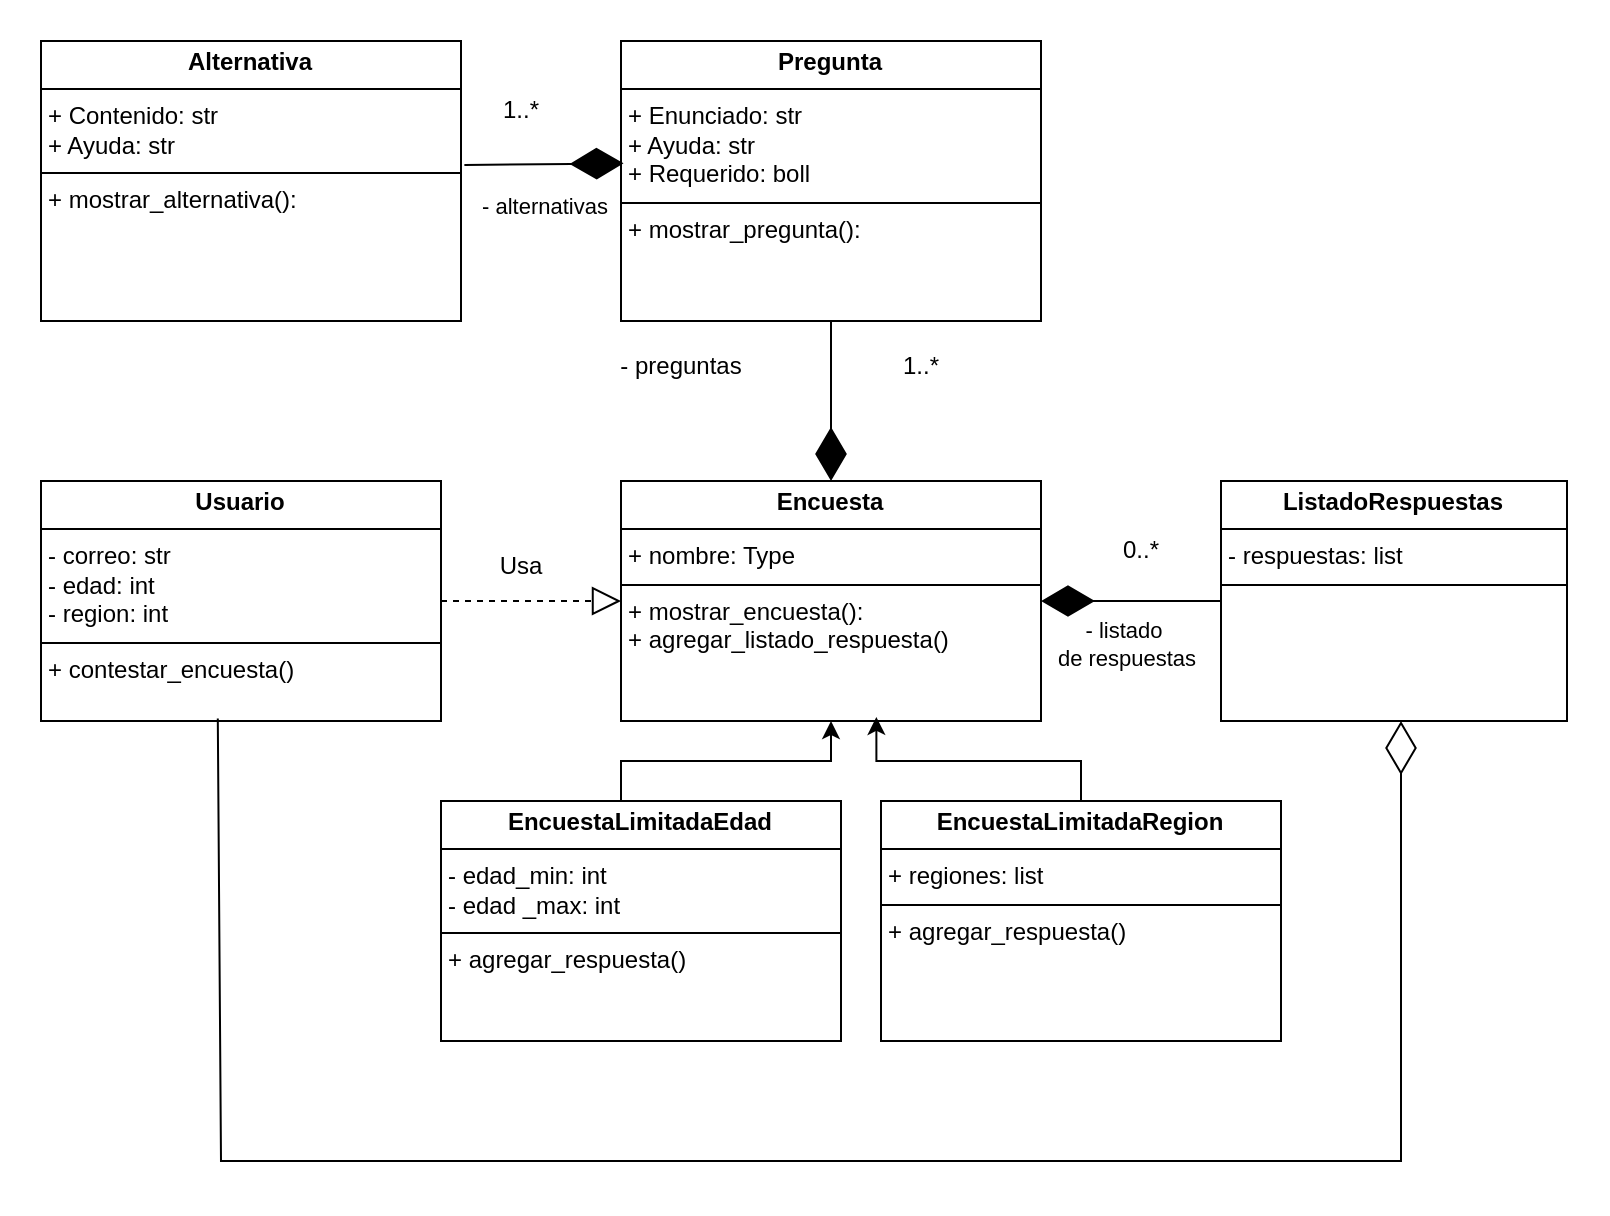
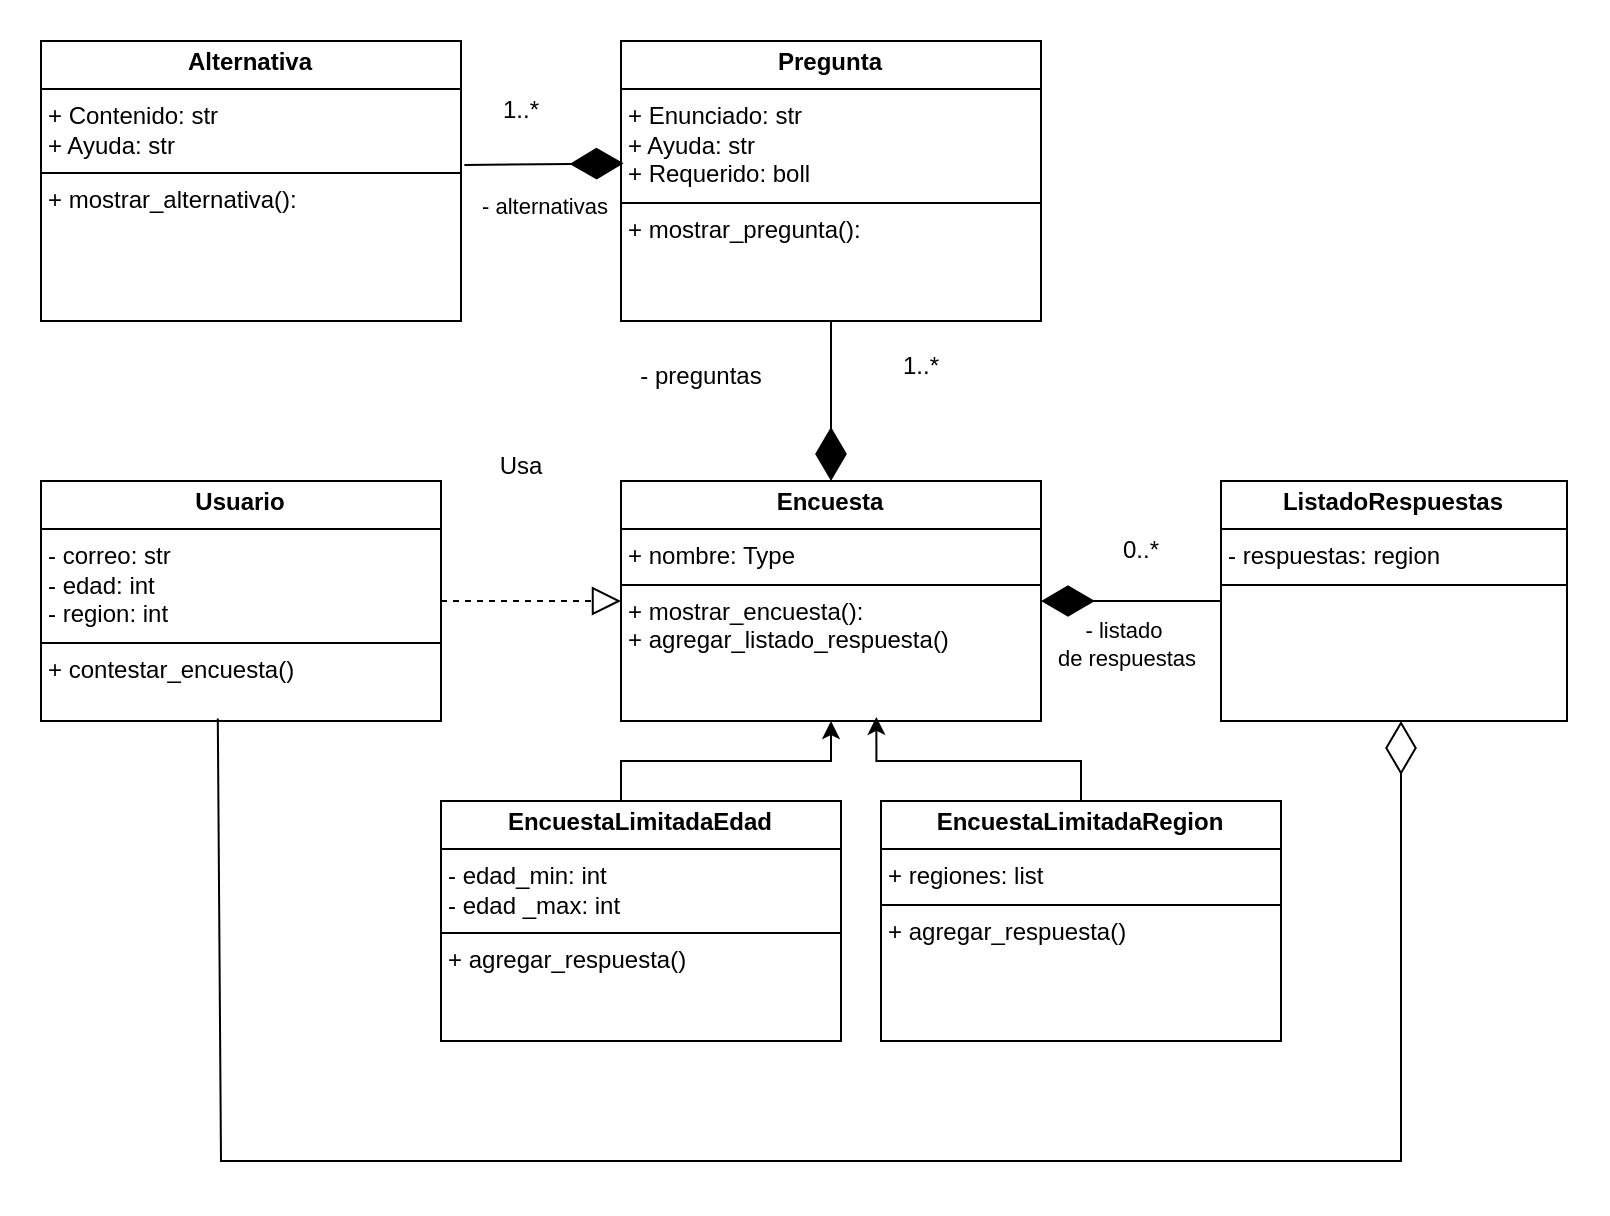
(681, 367) -> (701, 377)
(1332, 510) -> (1343, 510)
(521, 567) -> (521, 467)
